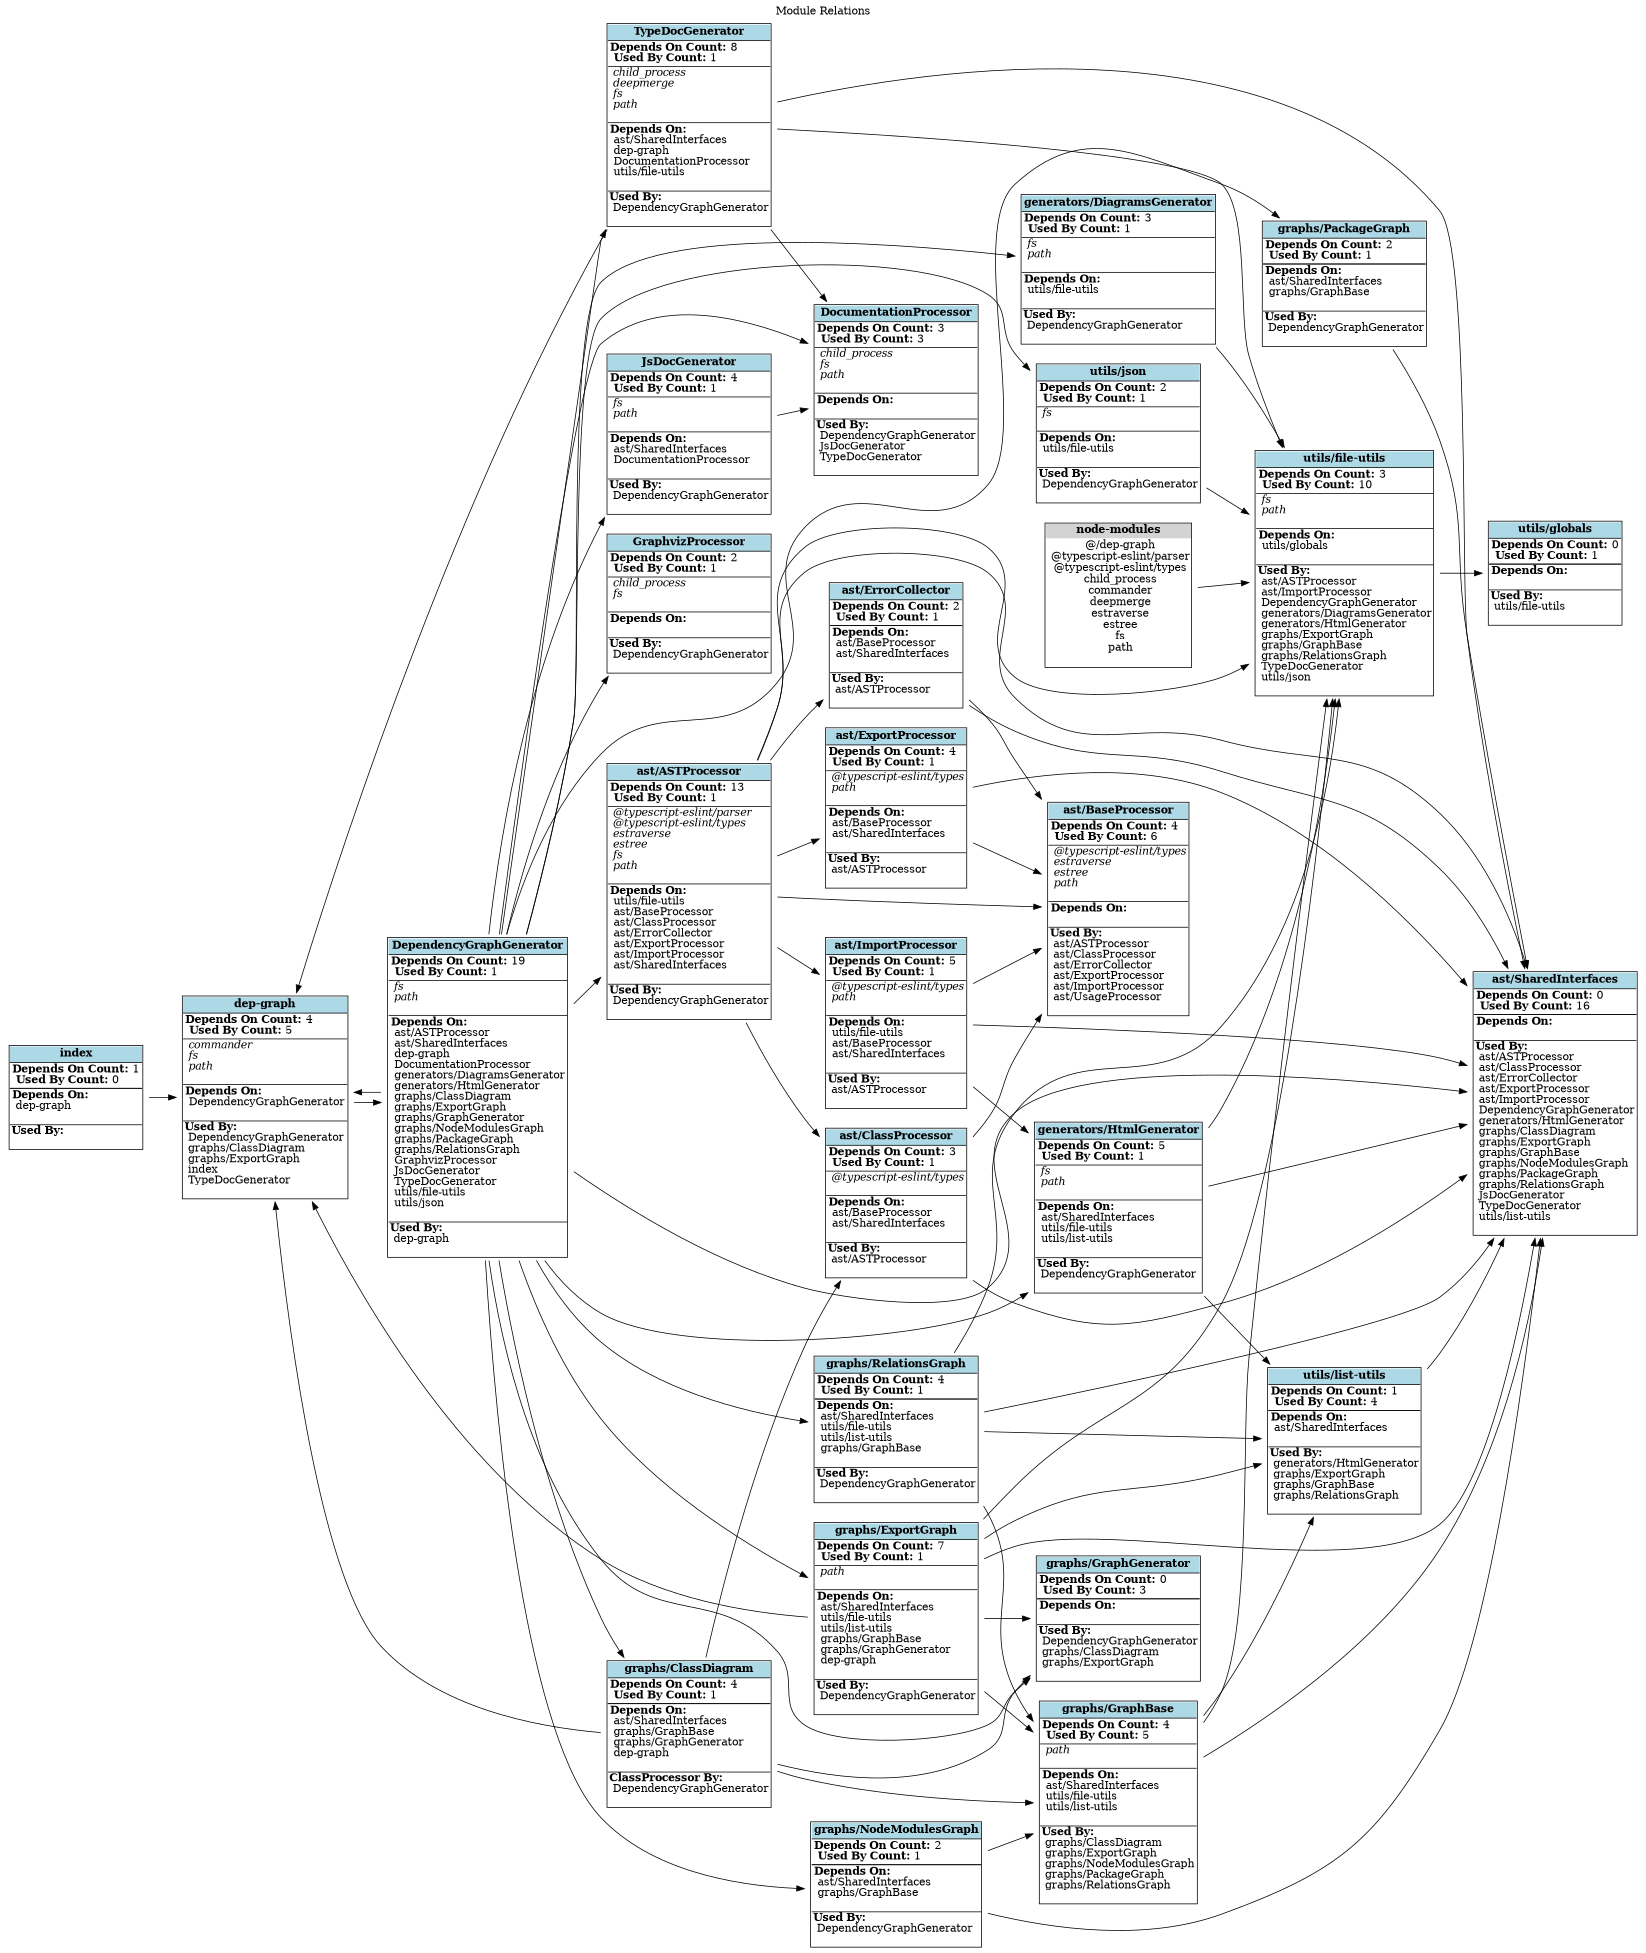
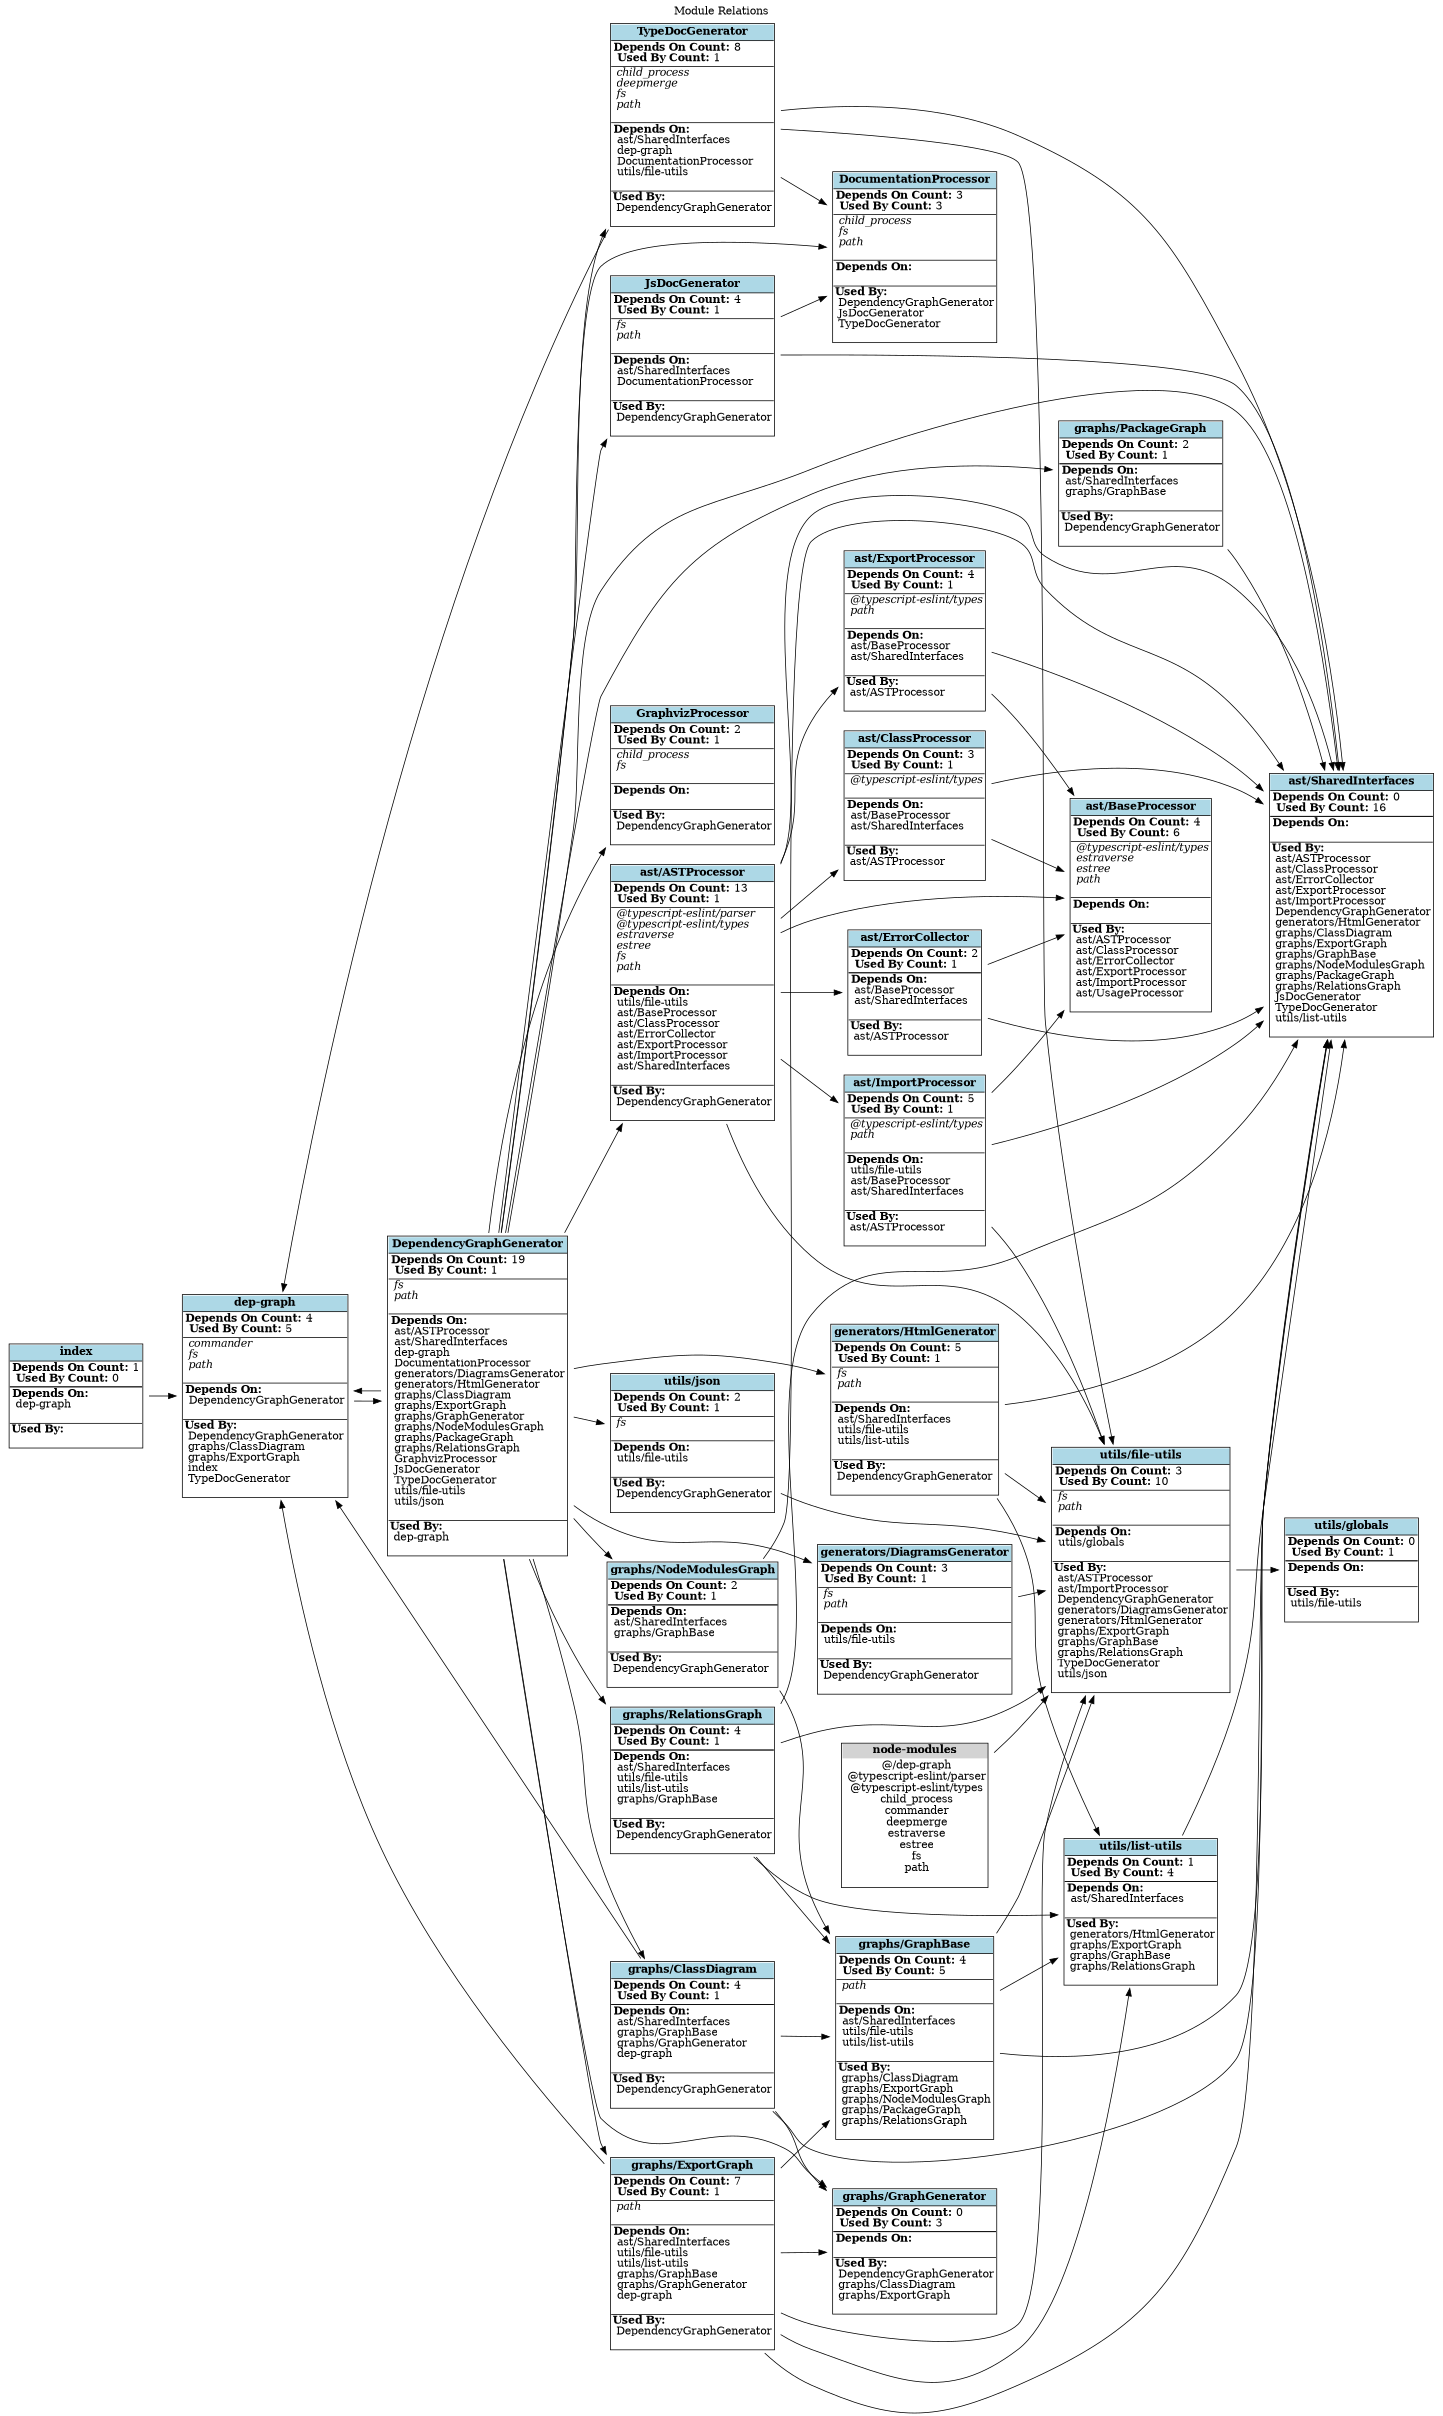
none -> (1207, 375)
(1000, 1109) -> (1056, 1327)
(758, 1468) -> (1245, 2032)
(666, 1778) -> (639, 2079)
